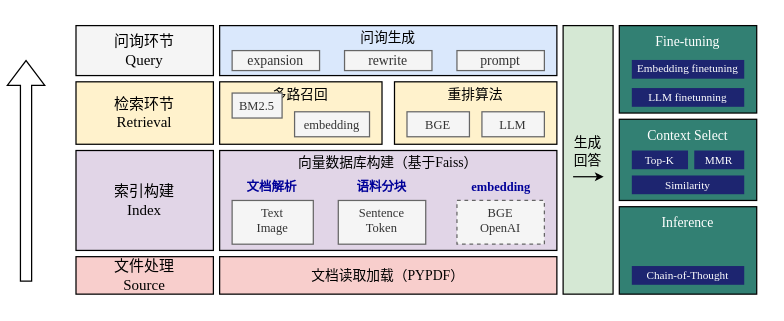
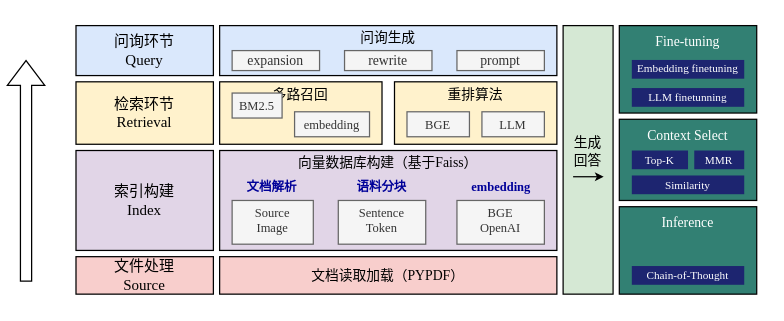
(144, 51) -> (144, 51)
(273, 222) -> (273, 222)
(501, 223) -> (501, 223)
